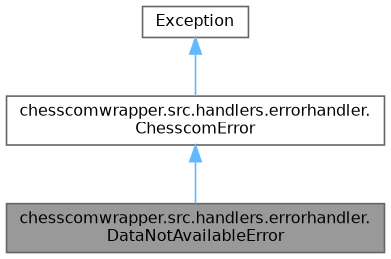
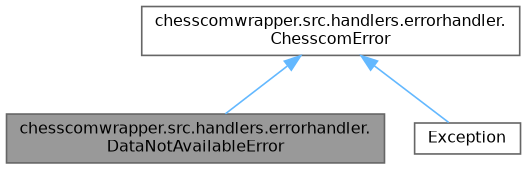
(196, 75) -> (412, 94)
